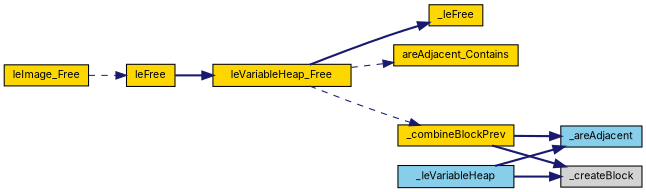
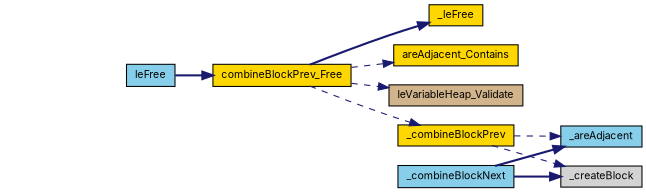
(46, 75) -> none
(151, 75) -> (151, 75)
(282, 75) -> (282, 75)
none -> (456, 95)
(532, 136) -> (532, 136)
(517, 153) -> (517, 153)
(456, 177) -> (456, 177)
